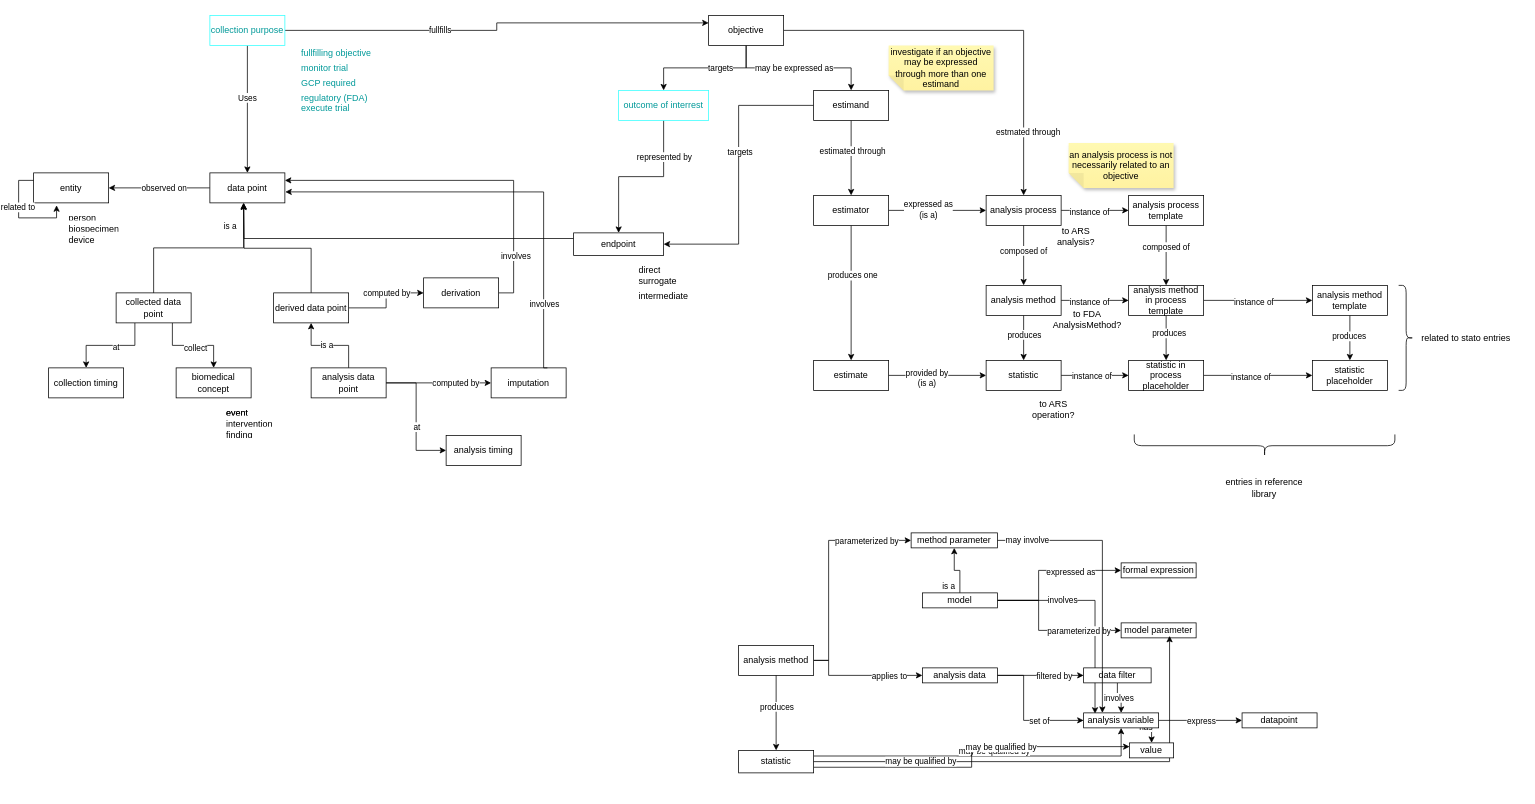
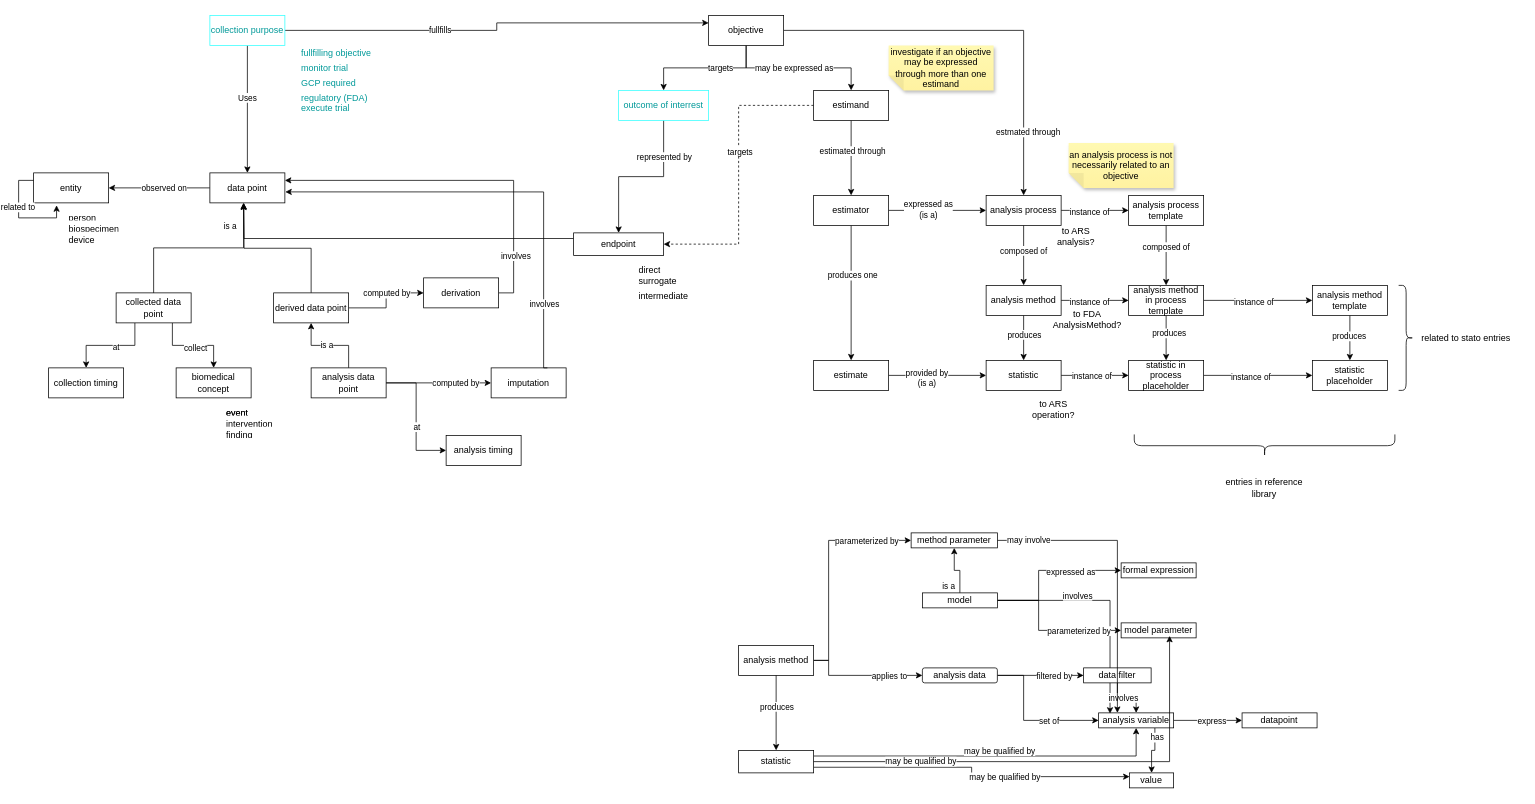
(738, 235) -> (738, 235)
(960, 675) -> (960, 675)
(1121, 720) -> (1136, 720)
(1151, 750) -> (1151, 780)
